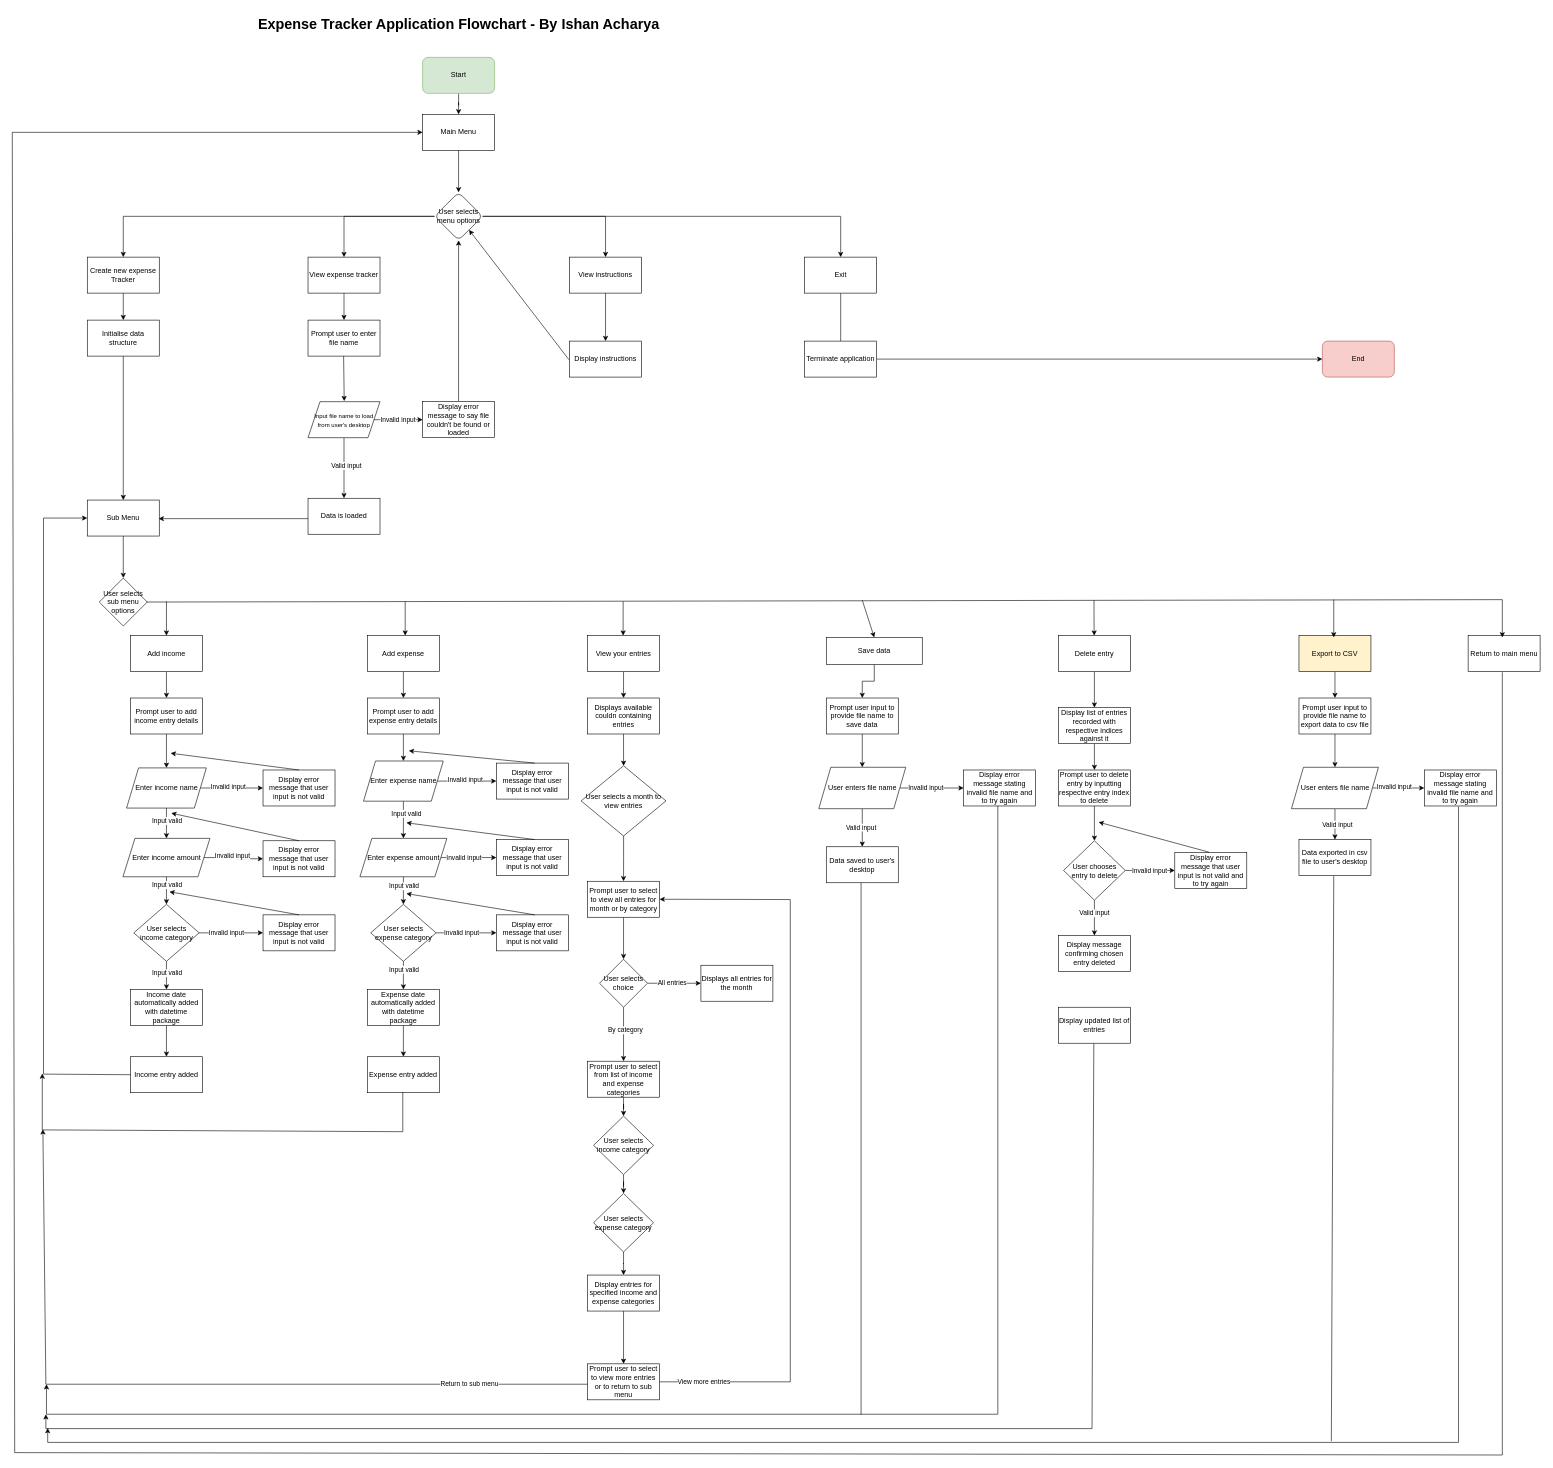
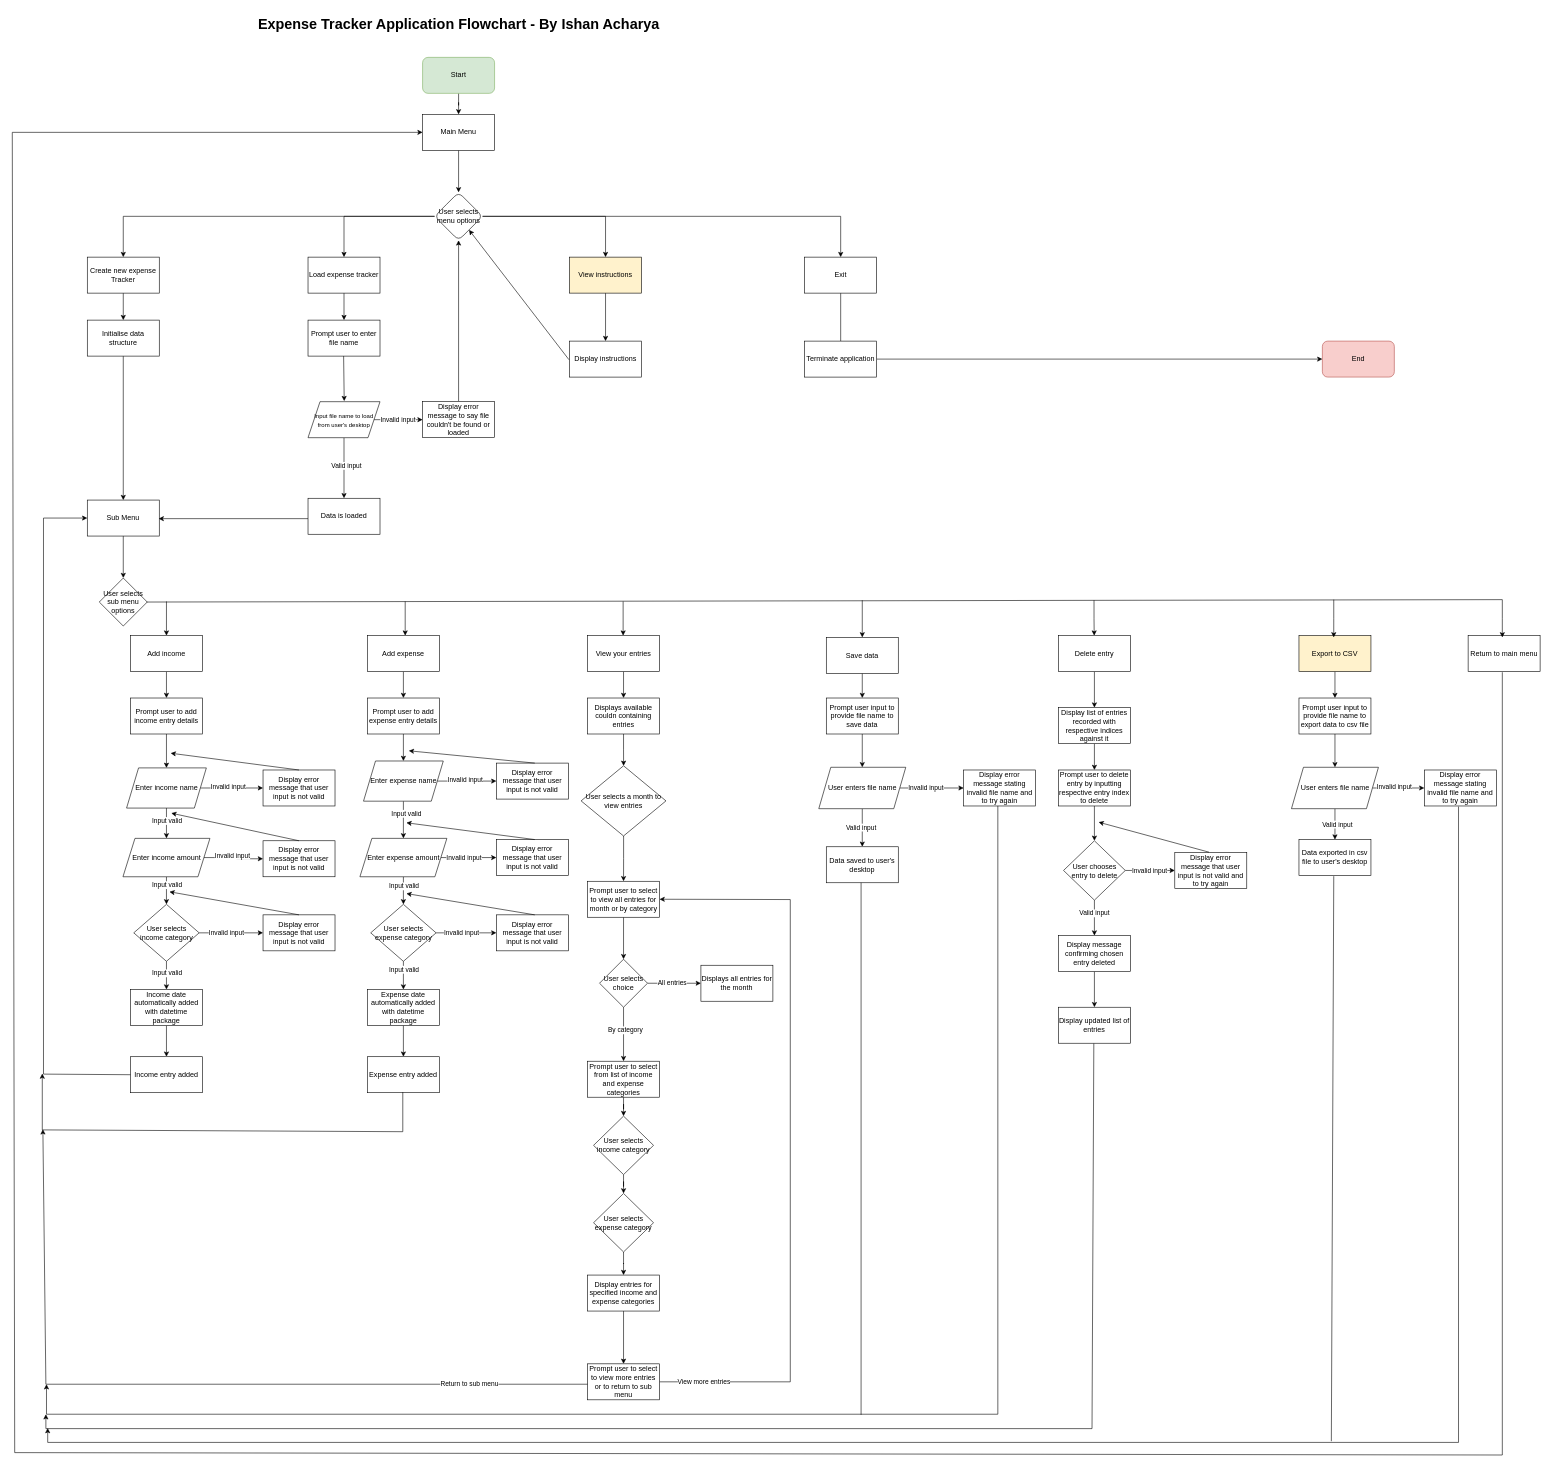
(344, 275) -> (344, 275)
(606, 275) -> (606, 275)
(875, 651) -> (863, 656)
none -> (1095, 987)
